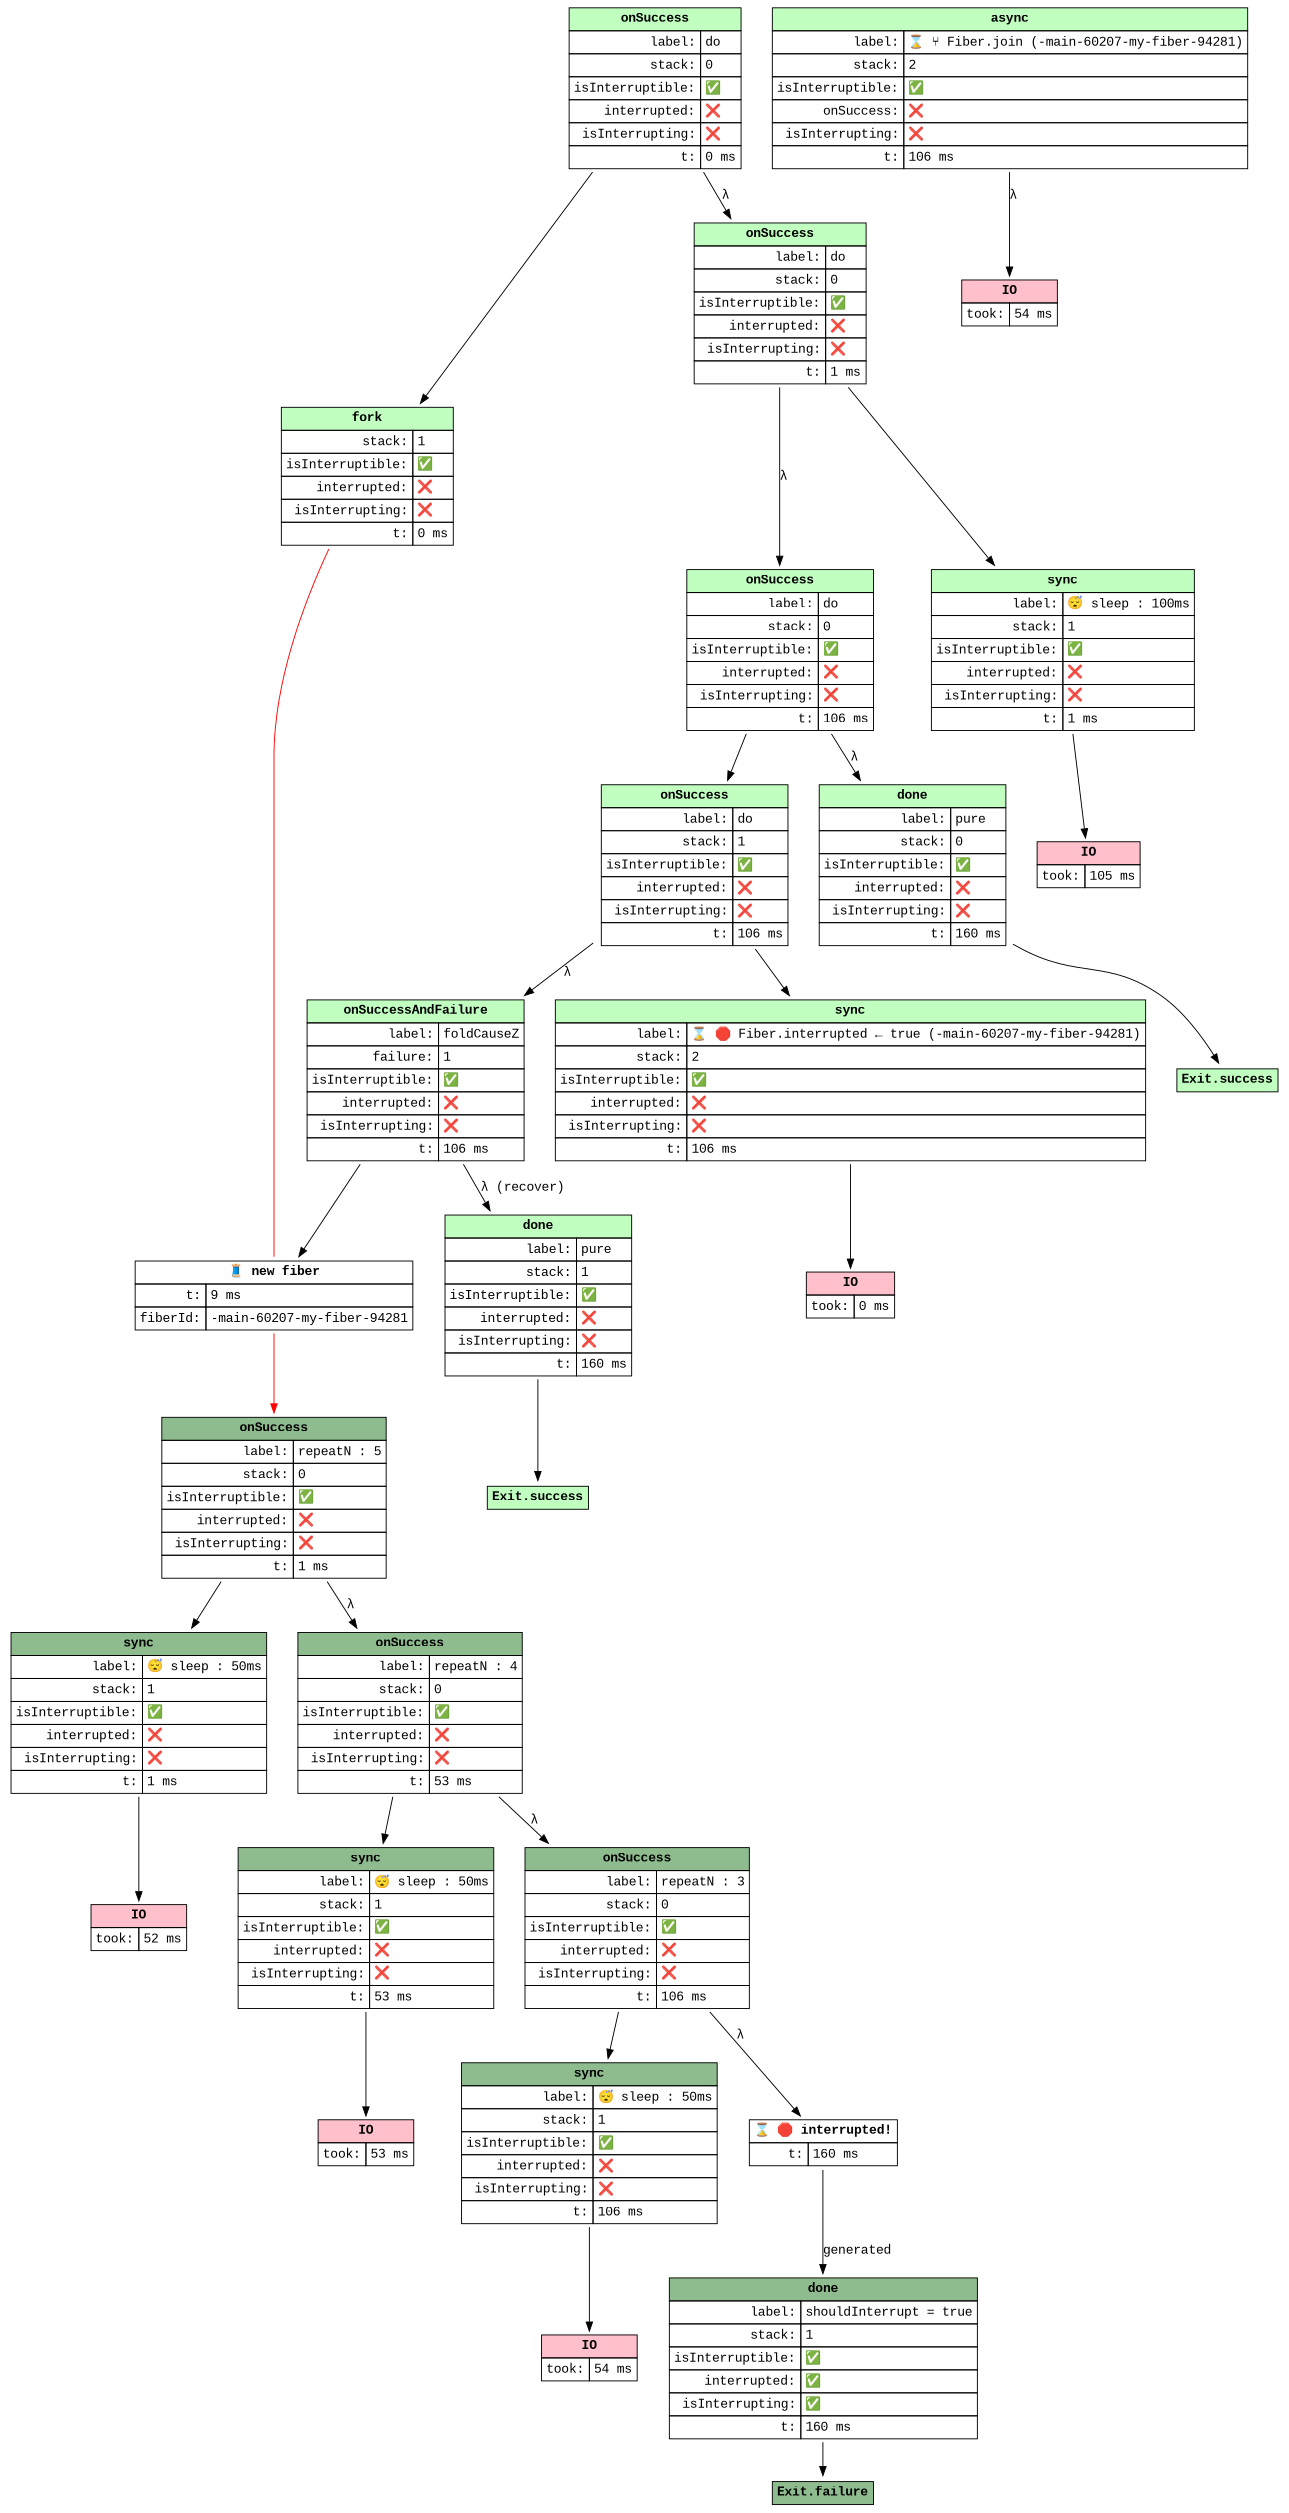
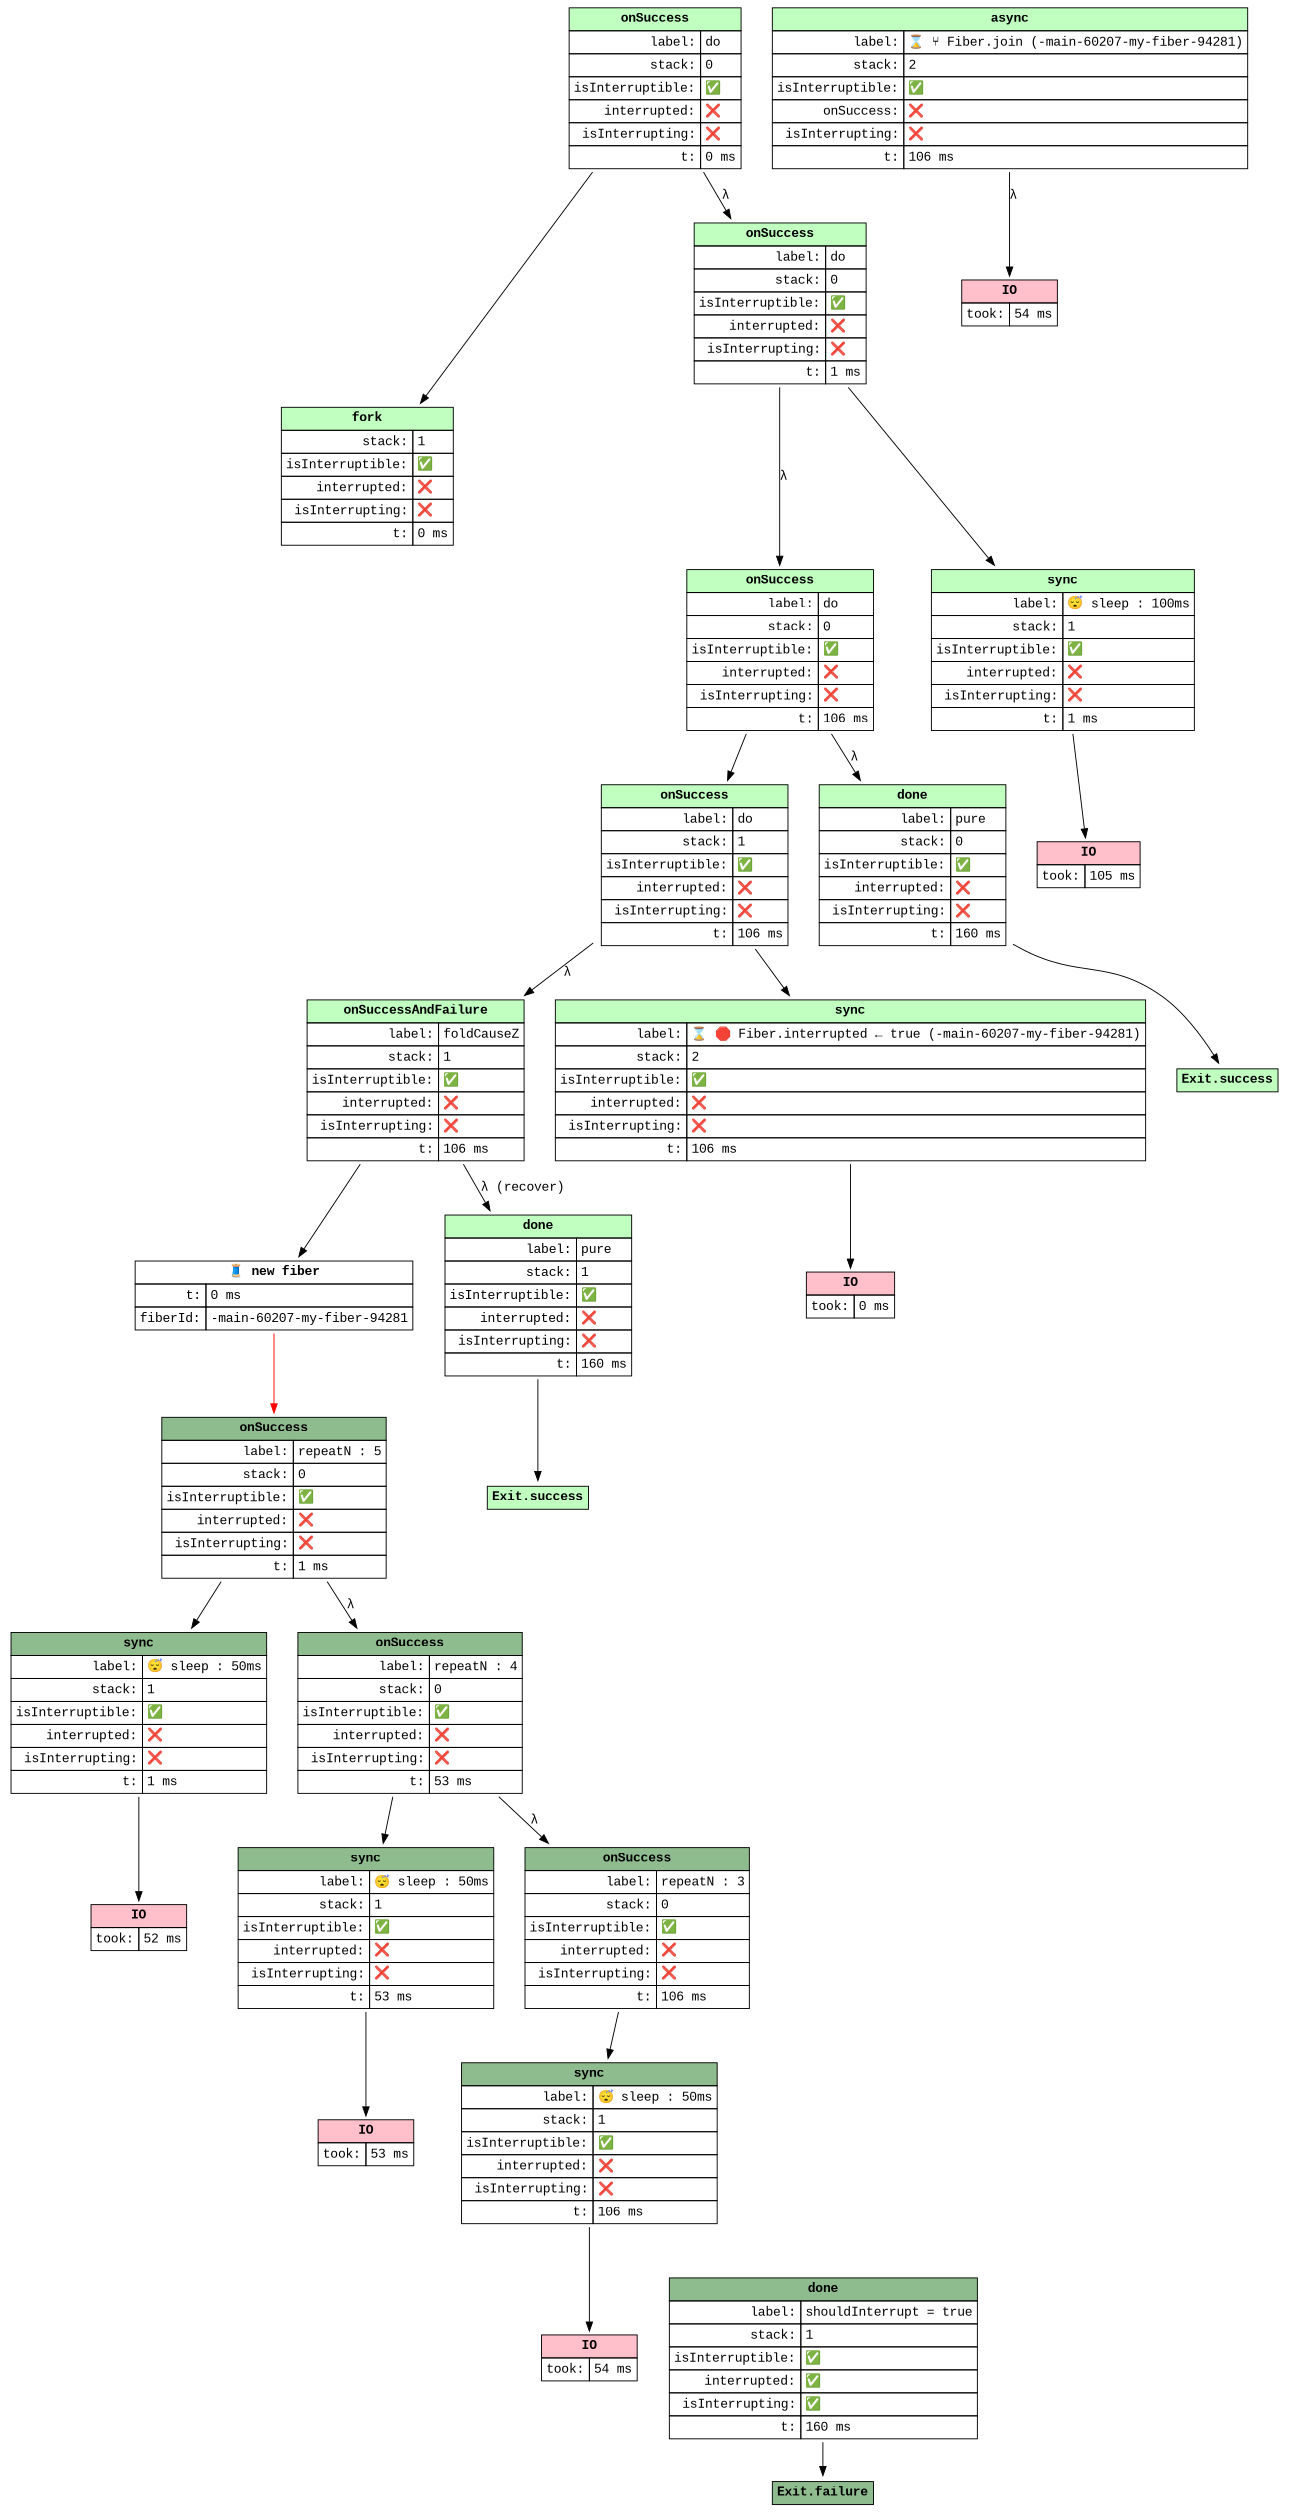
(274, 899) -> none
(403, 1057) -> (411, 1057)
(226, 1295) -> (226, 1295)
(823, 2143) -> none
